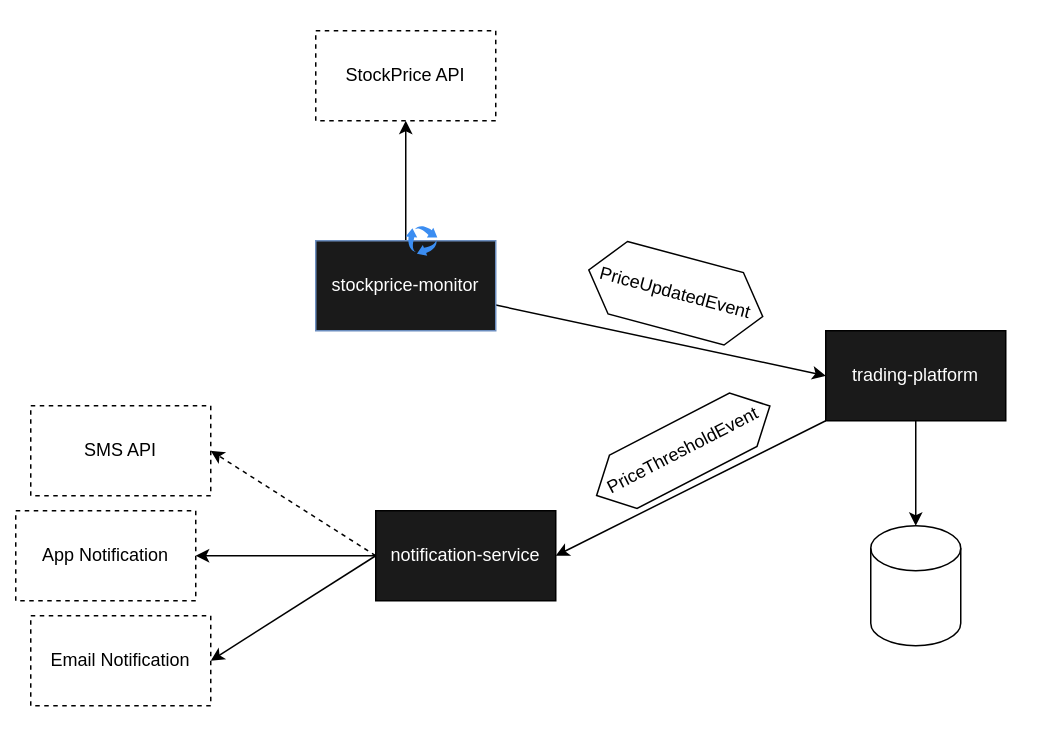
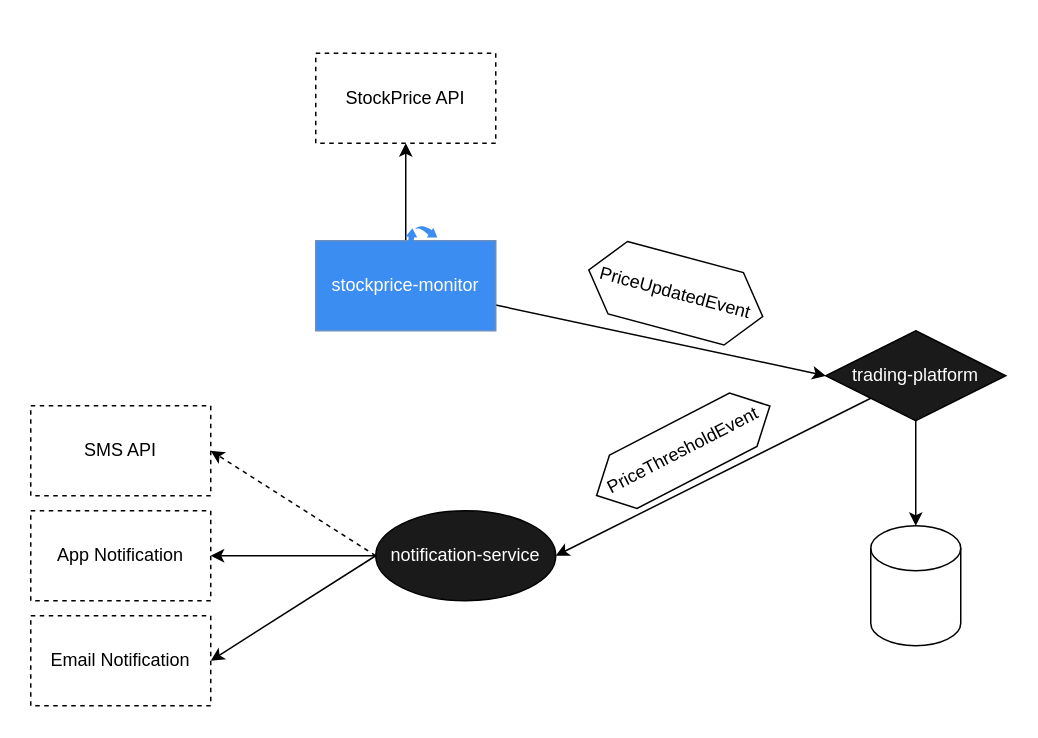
(406, 76) -> (406, 98)
(406, 286) -> (406, 286)
(916, 376) -> (916, 376)
(106, 556) -> (121, 556)
(466, 556) -> (466, 556)
